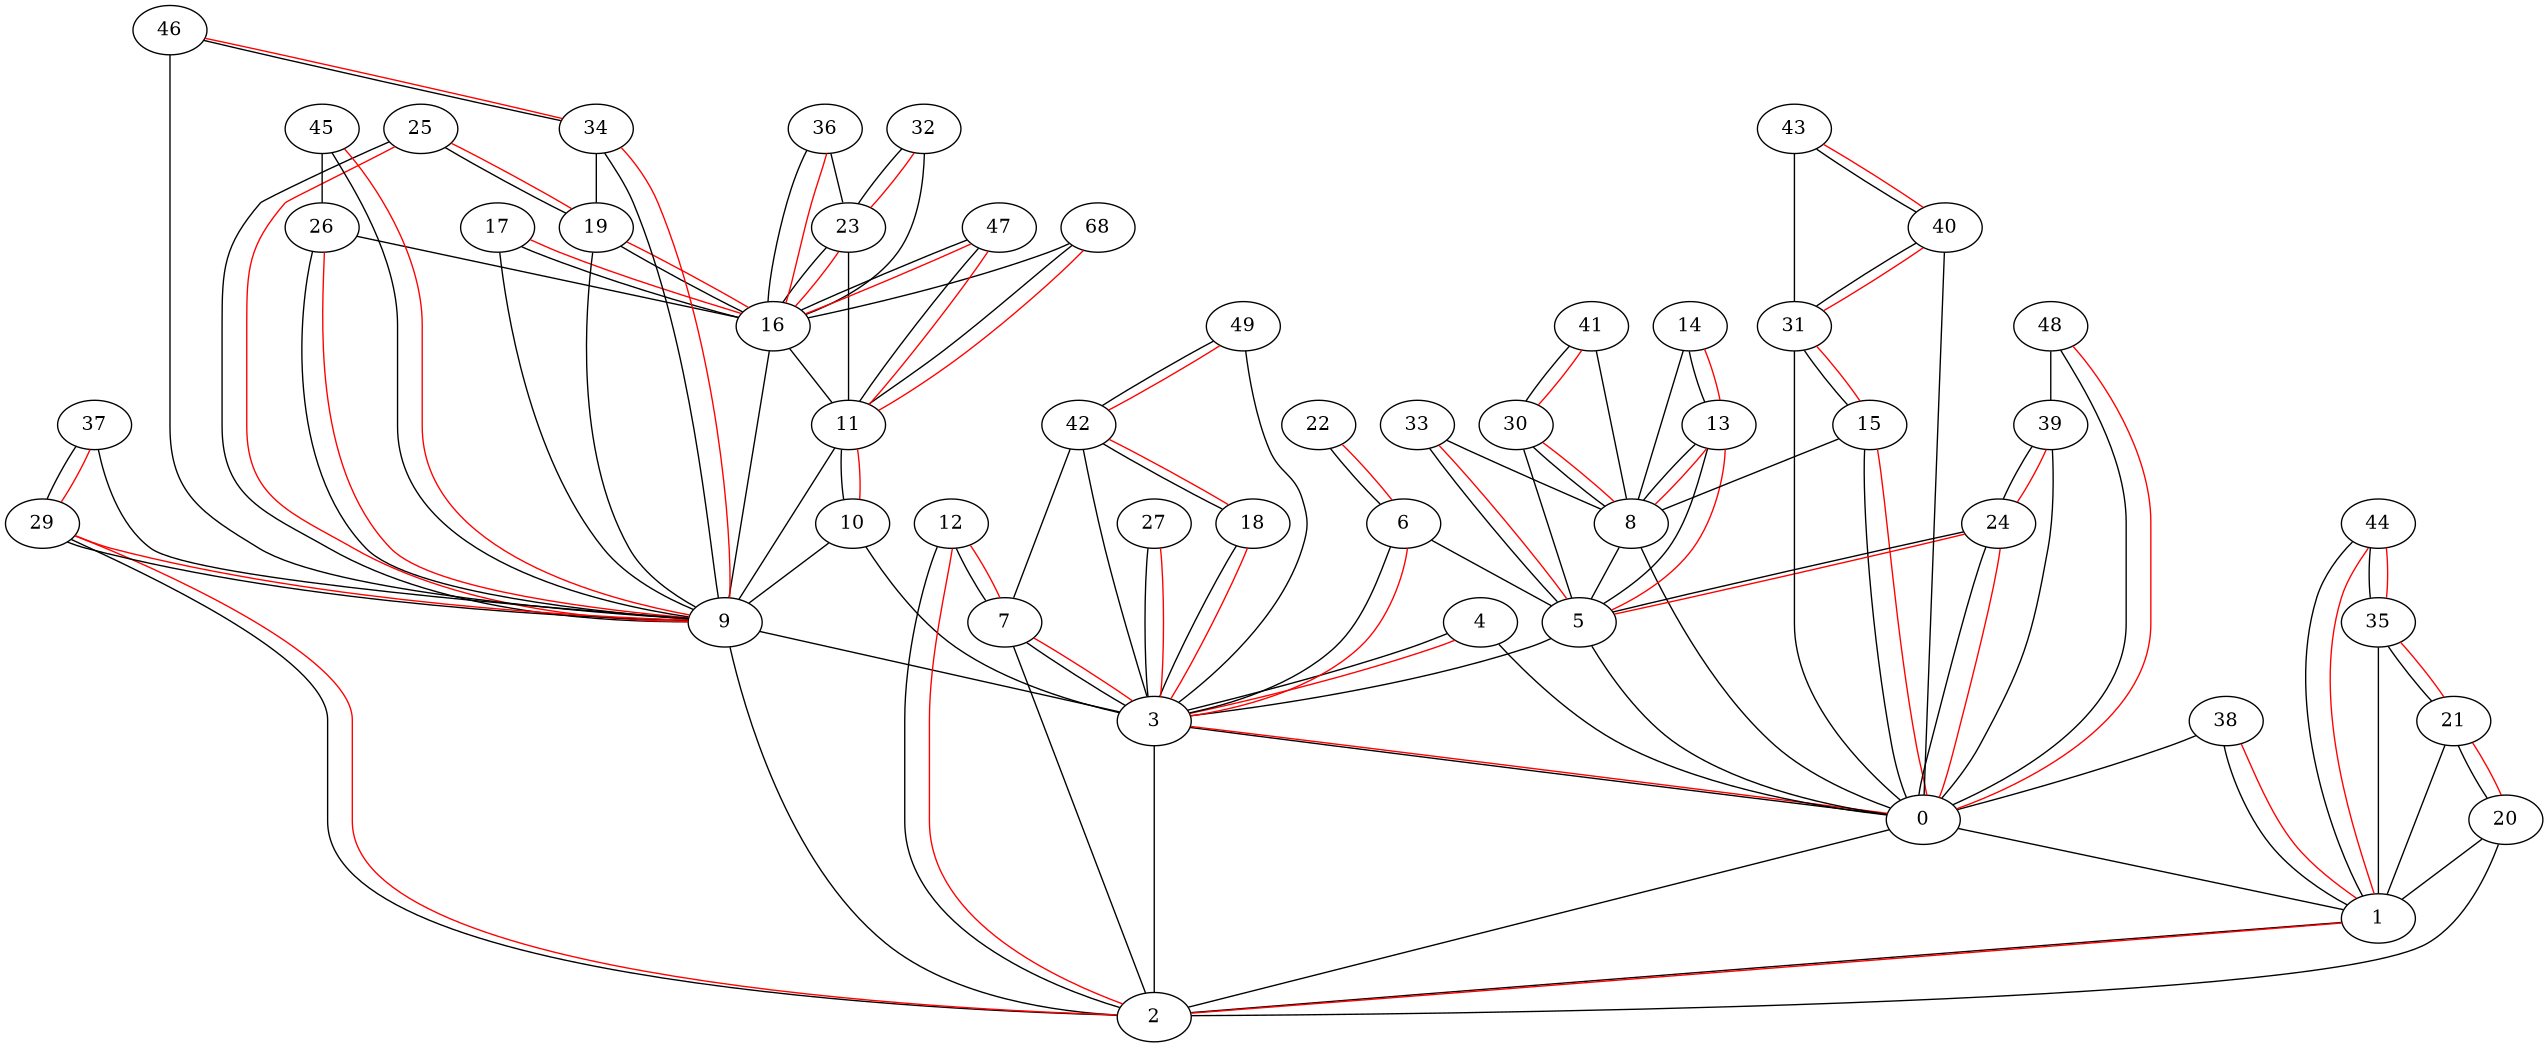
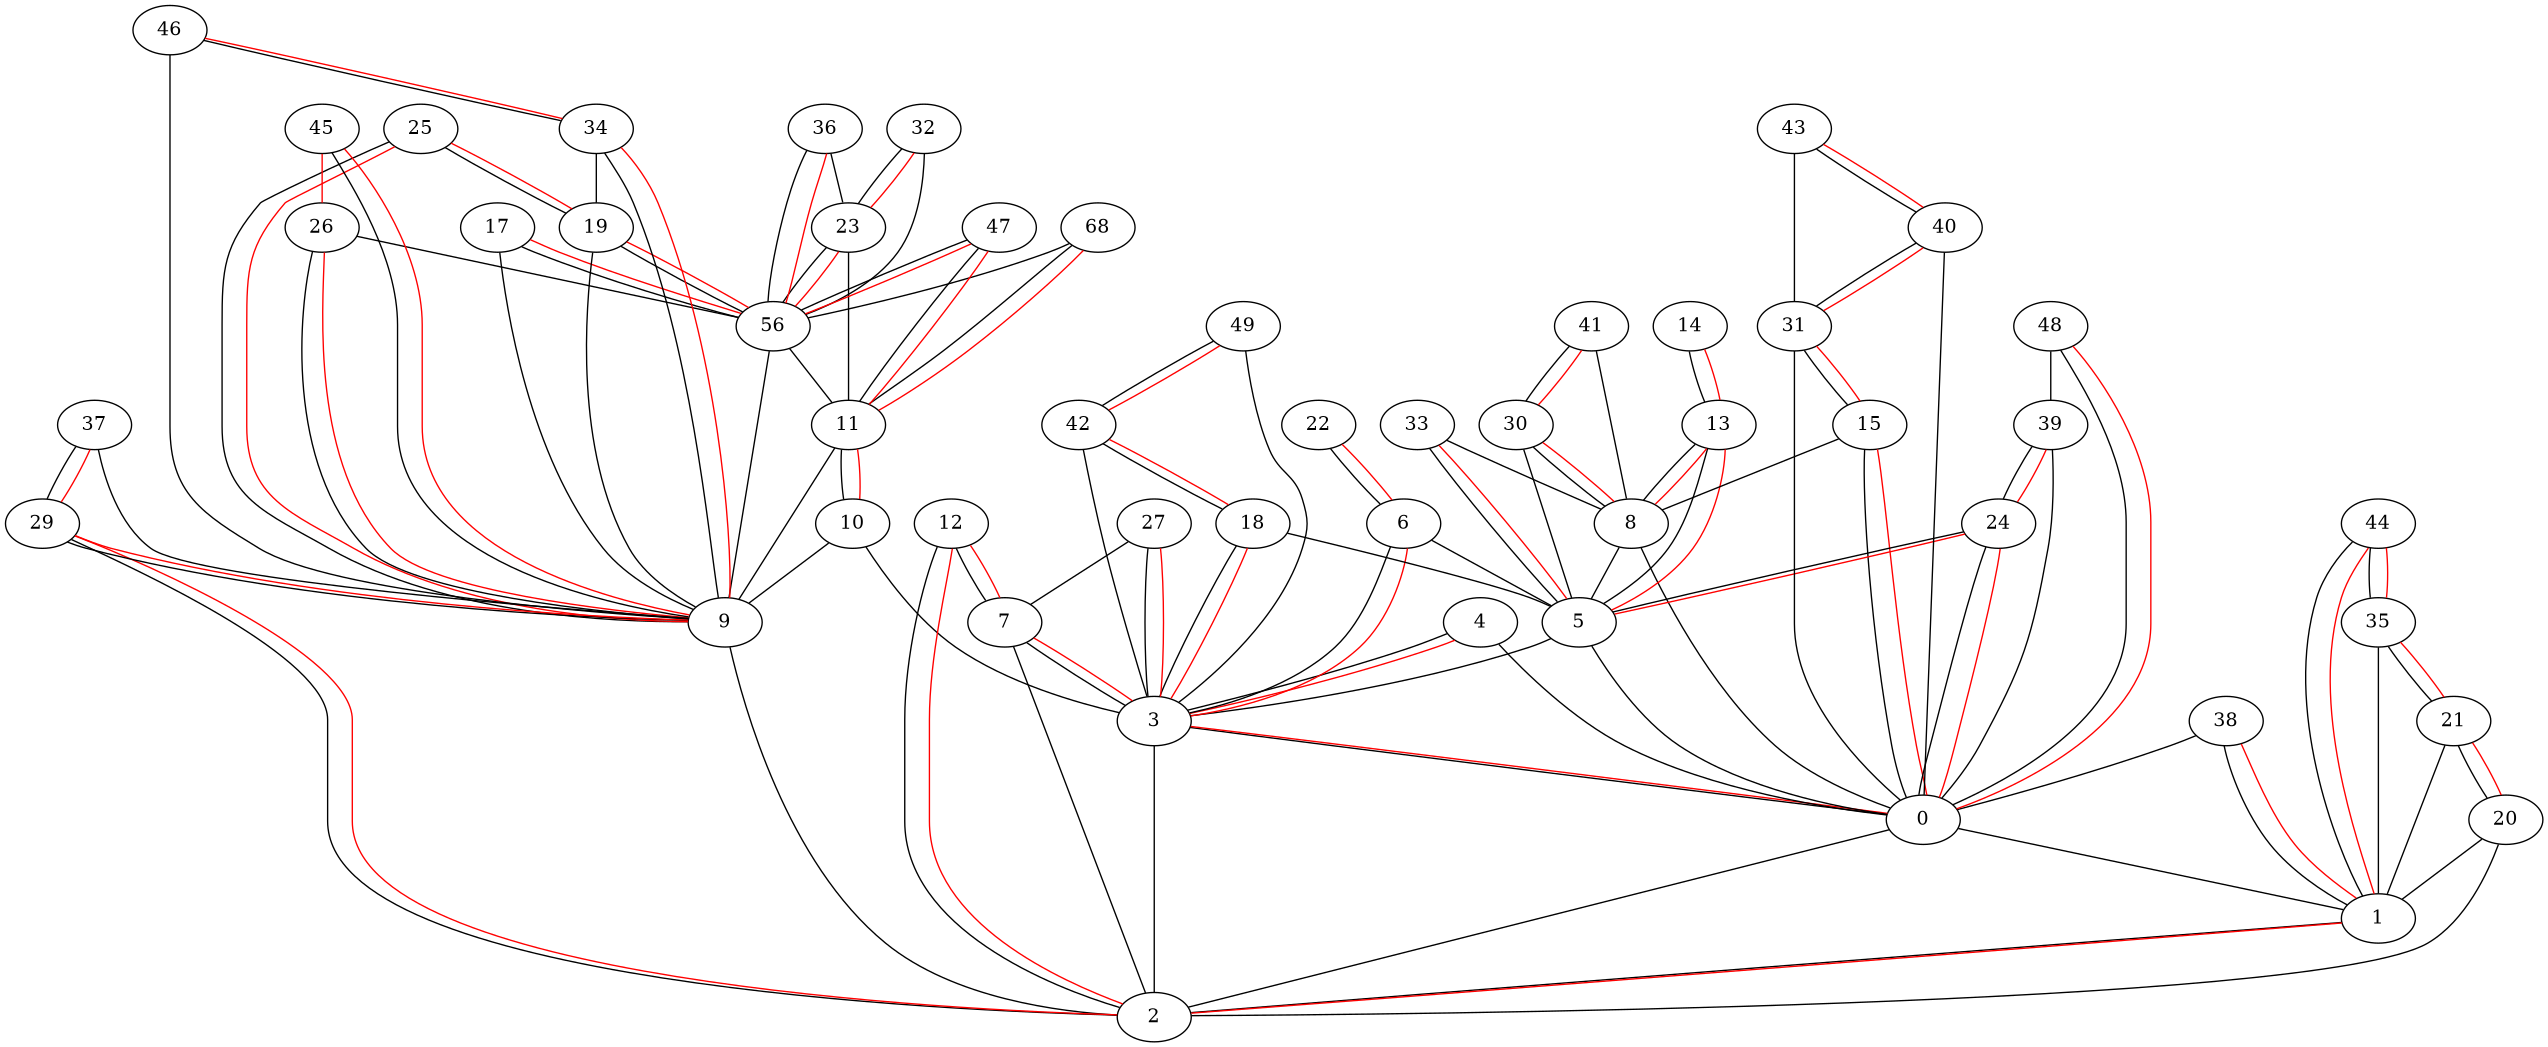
(322, 178) -> (322, 178)
(773, 326) -> (773, 326)
(1661, 425) -> none
(1042, 523) -> (1079, 573)
none -> (1420, 566)
(949, 674) -> none
